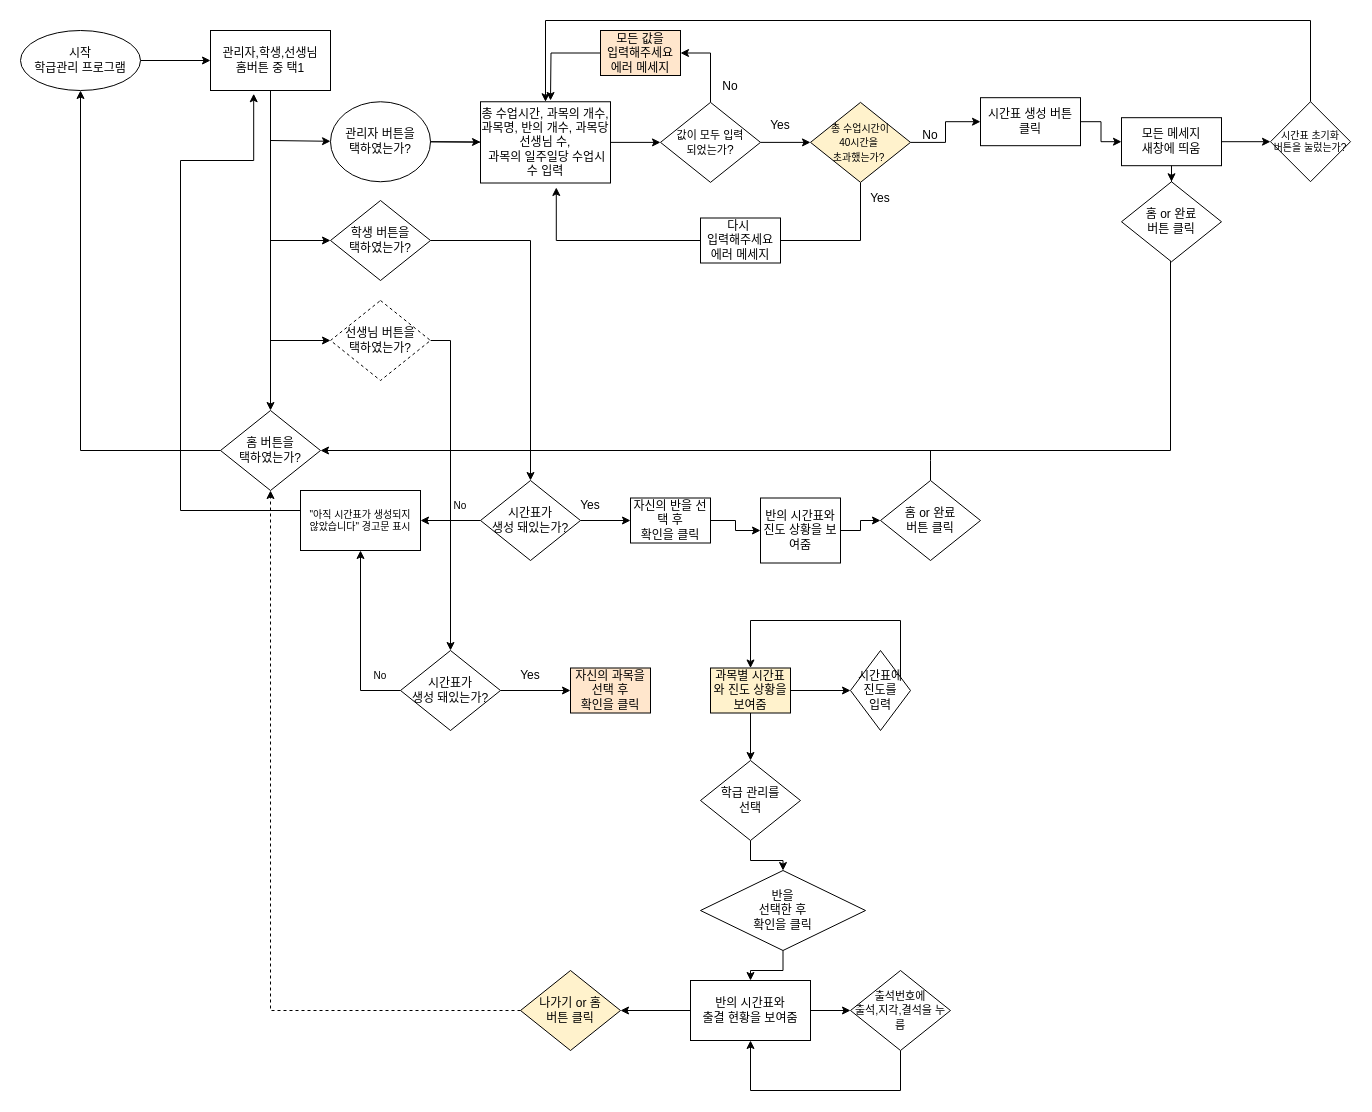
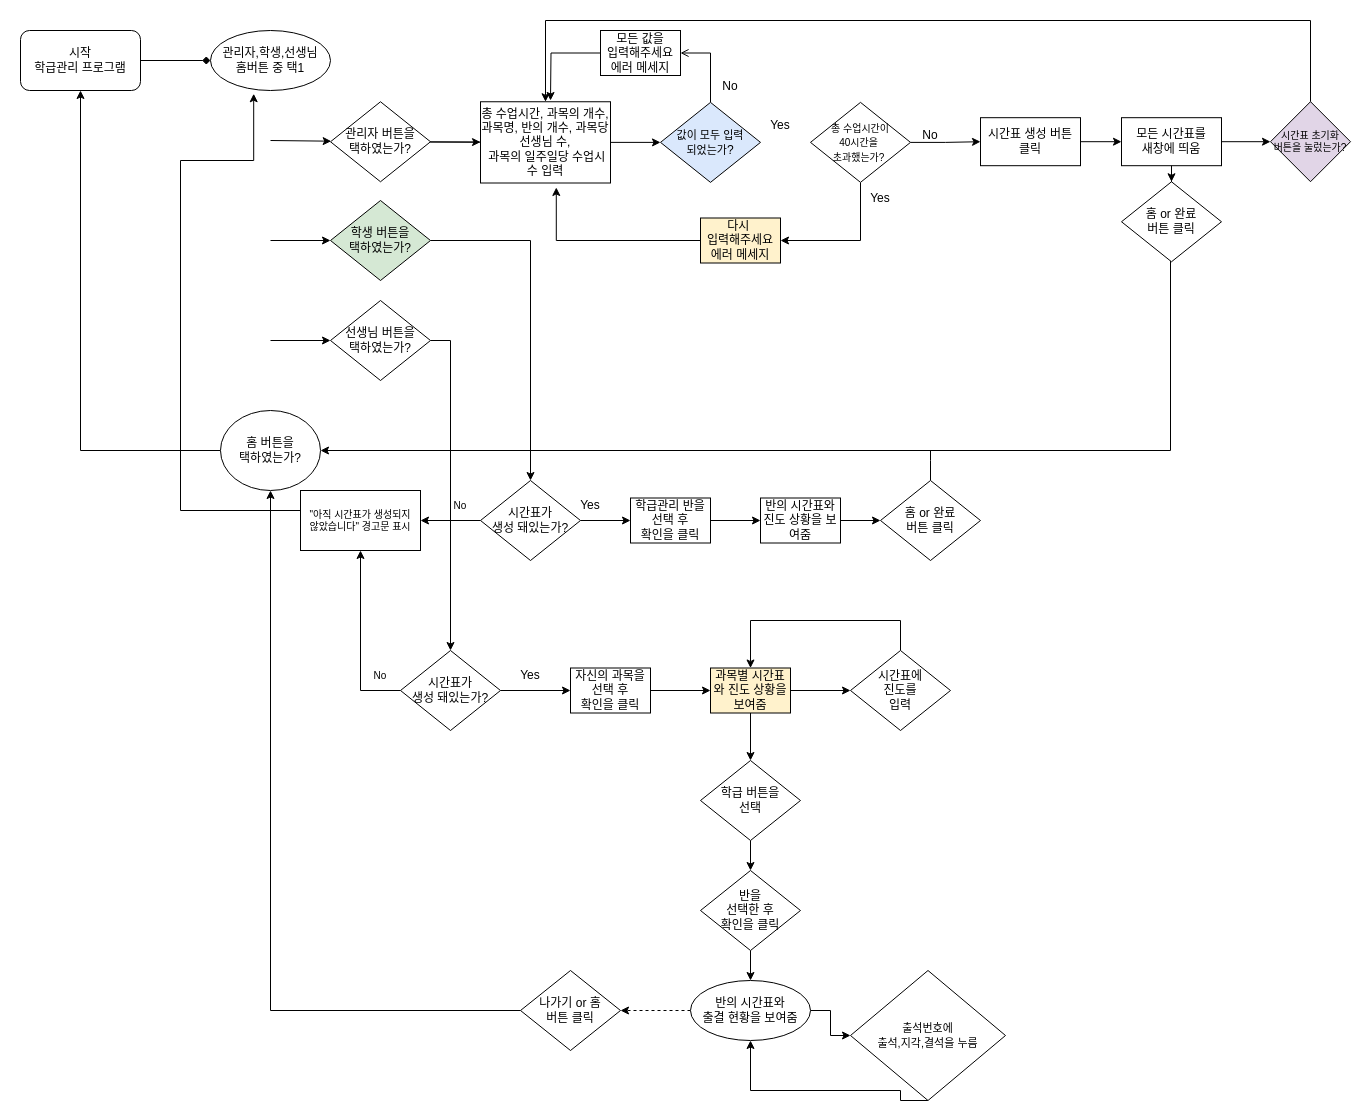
(641, 53) -> (641, 53)
(689, 53) -> (687, 53)
(81, 61) -> (81, 61)
(202, 61) -> (202, 61)
(271, 61) -> (271, 61)
(1031, 122) -> (1031, 142)
(381, 142) -> (381, 142)
(711, 142) -> (711, 142)
(782, 142) -> none
(861, 142) -> (861, 142)
(1172, 142) -> (1172, 142)
(1311, 142) -> (1311, 142)
(381, 241) -> (381, 241)
(741, 241) -> (741, 241)
(786, 241) -> (788, 241)
(271, 247) -> none
(381, 341) -> (381, 341)
(271, 451) -> (271, 451)
(671, 521) -> (671, 521)
(801, 531) -> (801, 521)
(611, 691) -> (611, 691)
none -> (677, 691)
(881, 691) -> (901, 691)
(751, 801) -> (751, 801)
(271, 878) -> (271, 878)
(783, 911) -> (751, 911)
(571, 1011) -> (571, 1011)
(659, 1011) -> (659, 1011)
(751, 1011) -> (751, 1011)
(901, 1011) -> (928, 1036)
